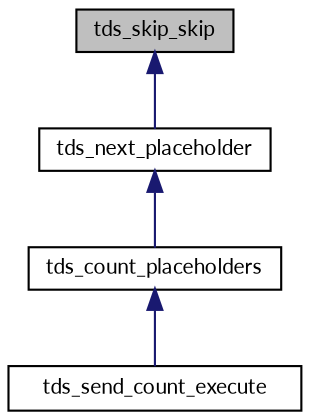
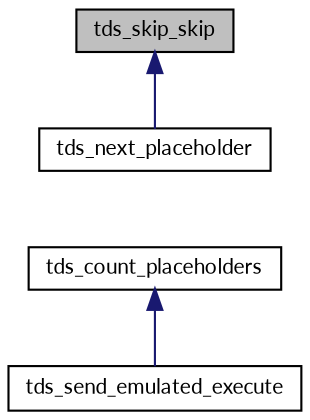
(155, 220) -> none
(155, 388) -> (155, 388)
